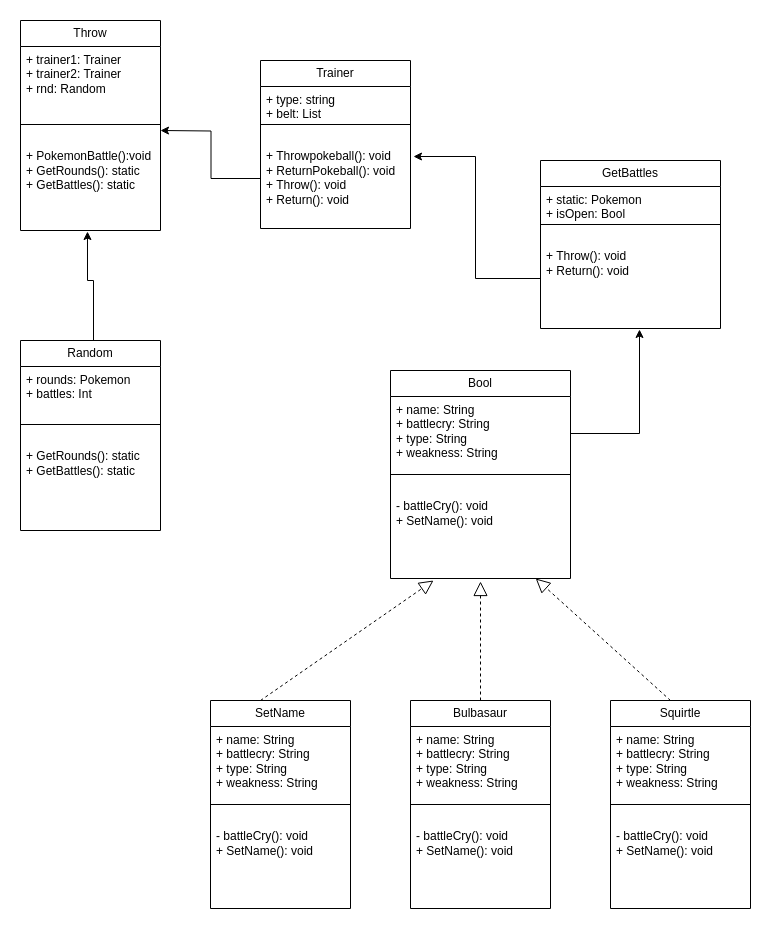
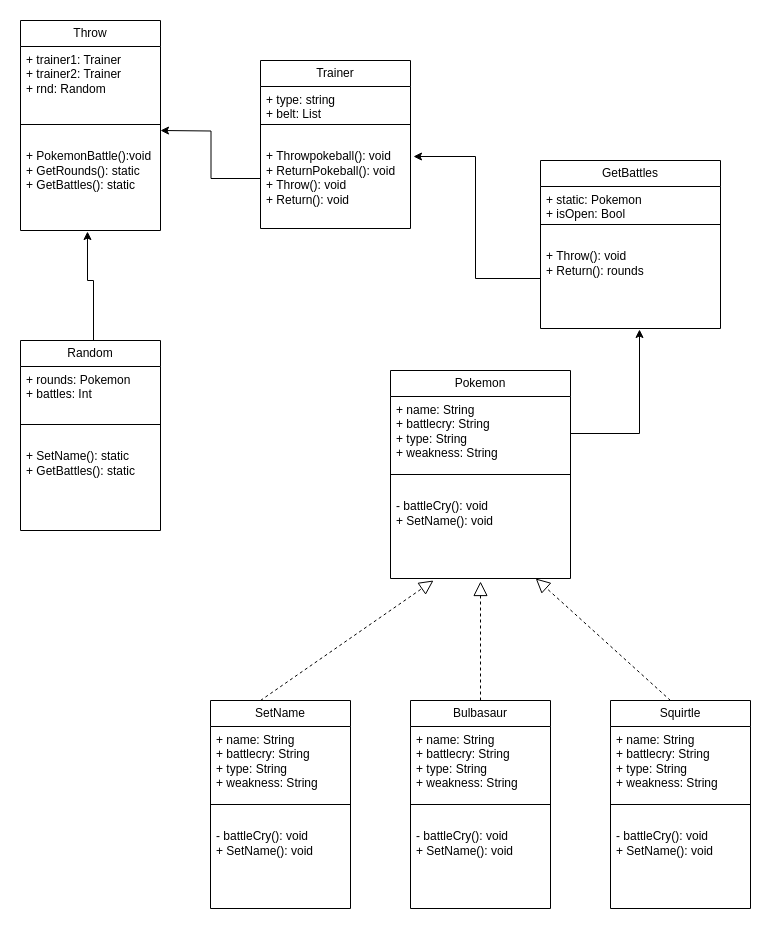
(594, 250) -> (602, 250)
(481, 384) -> (481, 384)
(92, 457) -> (92, 457)
